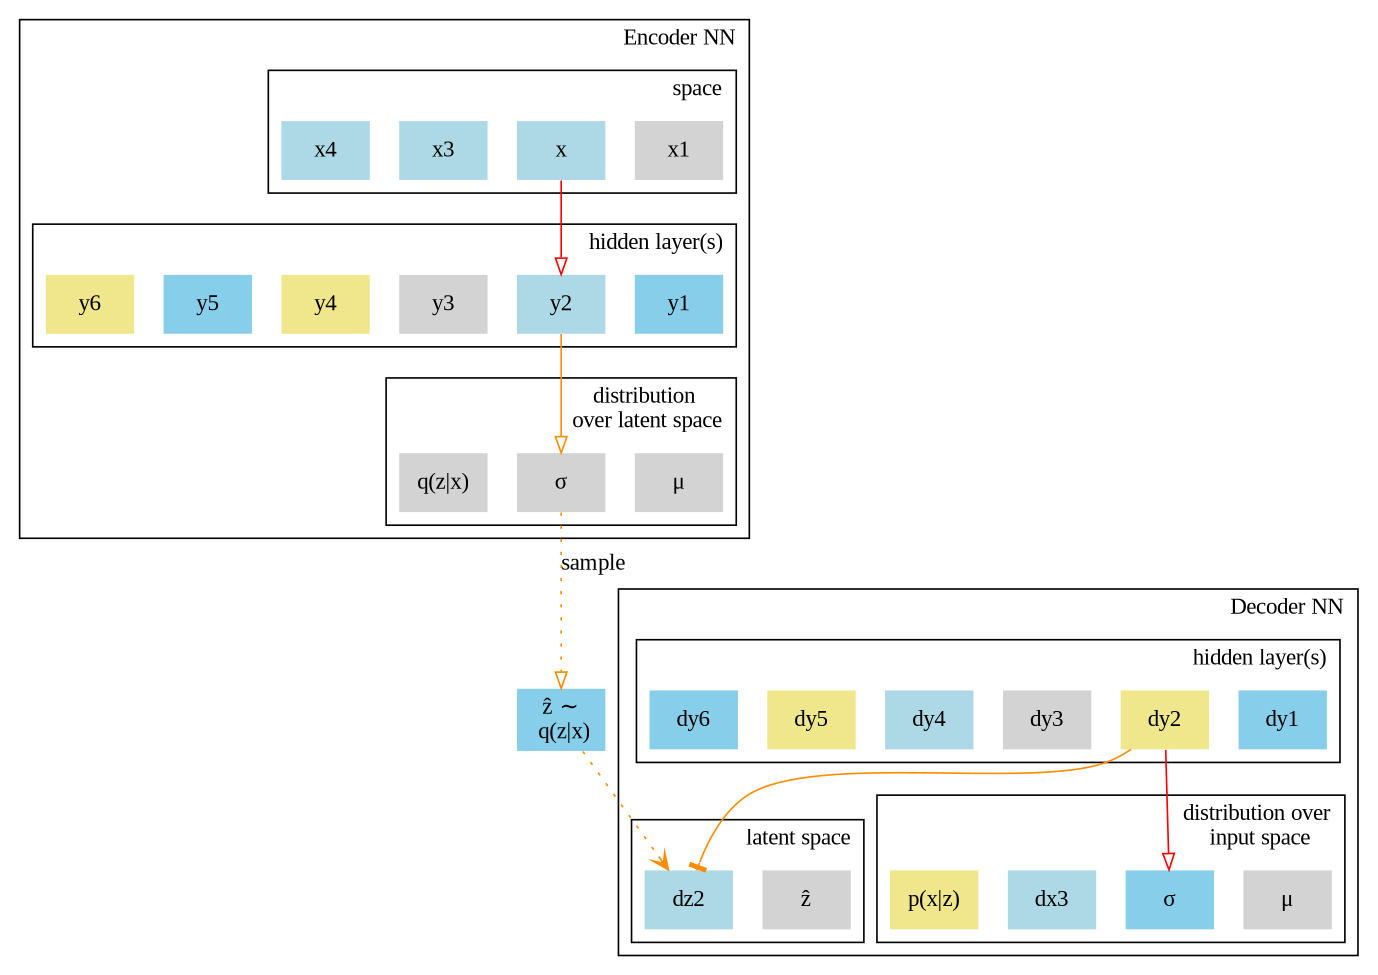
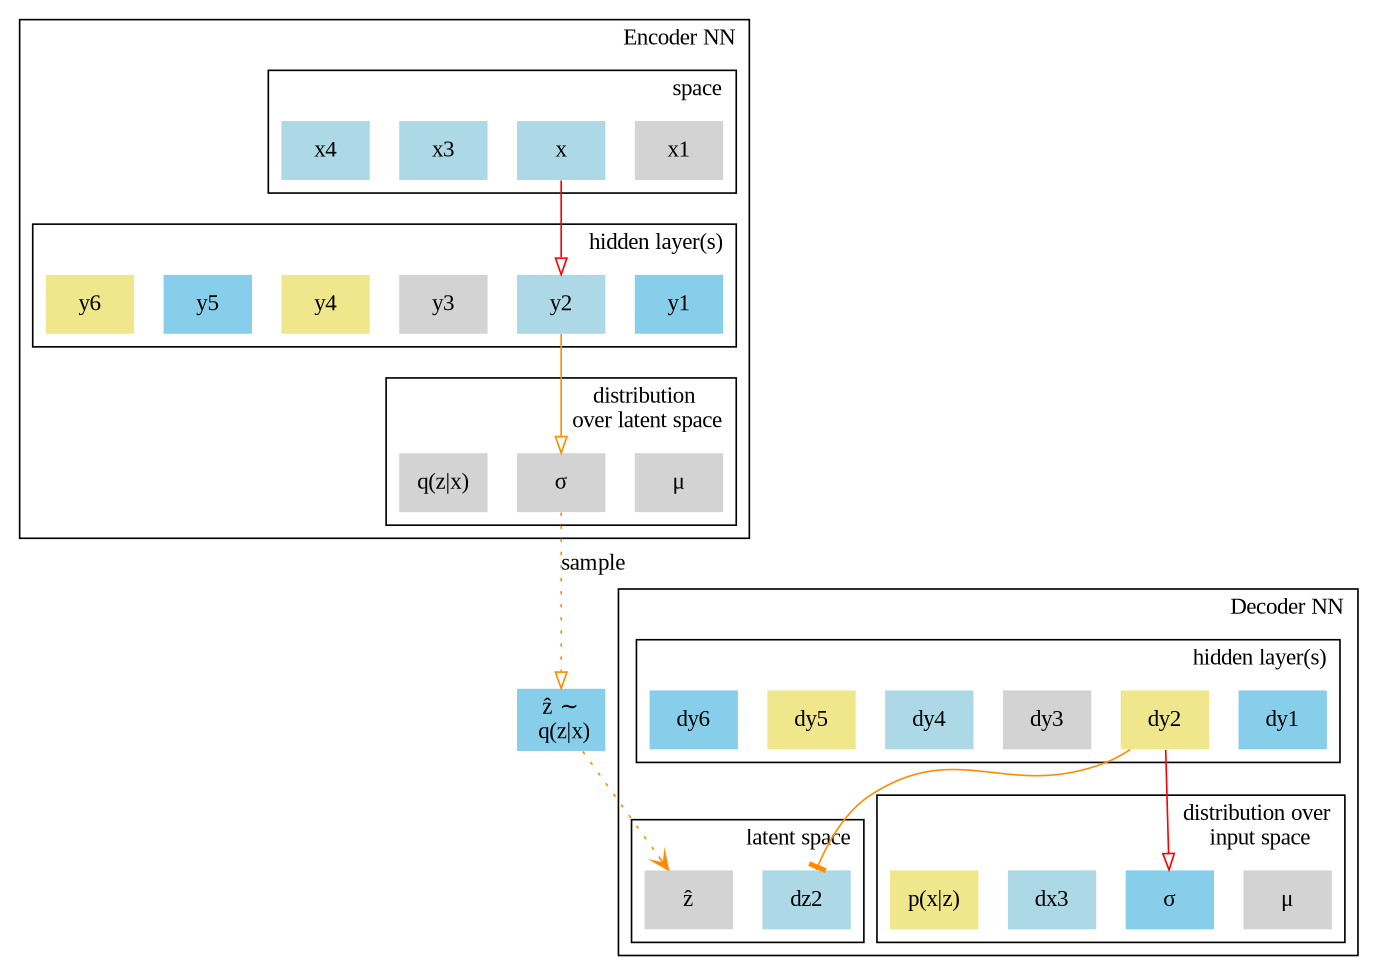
(607, 786) -> (607, 786)
